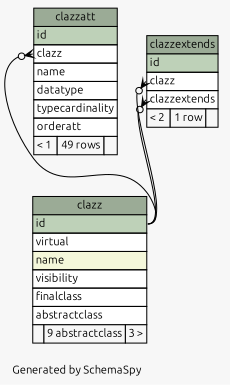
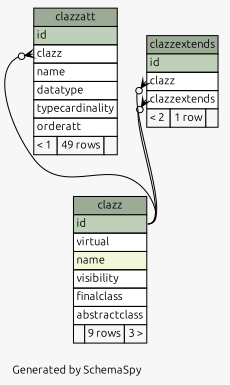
(85, 333) -> (105, 333)
